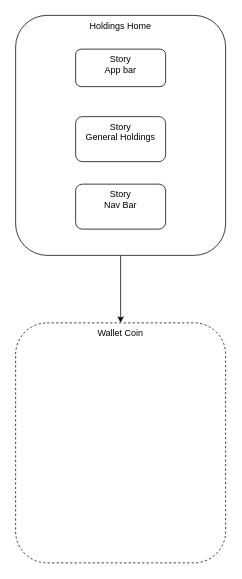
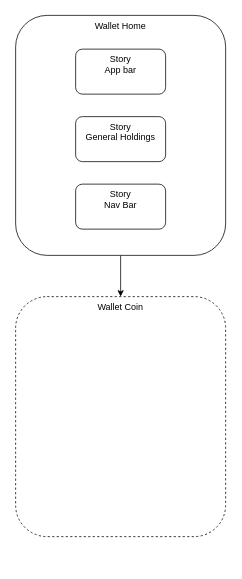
(120, 26) -> (120, 26)
(120, 68) -> (120, 72)
(120, 443) -> (120, 417)
